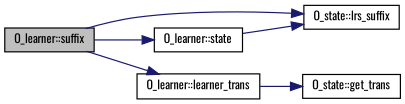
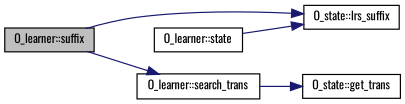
(118, 40) -> none
(198, 86) -> (198, 86)
